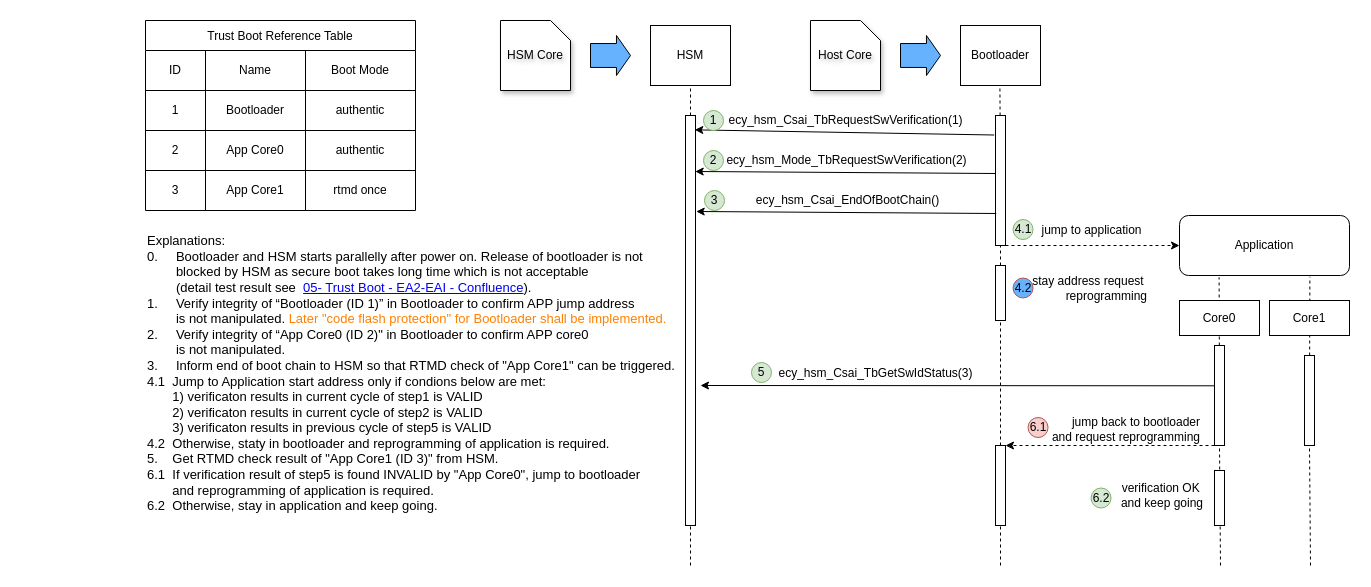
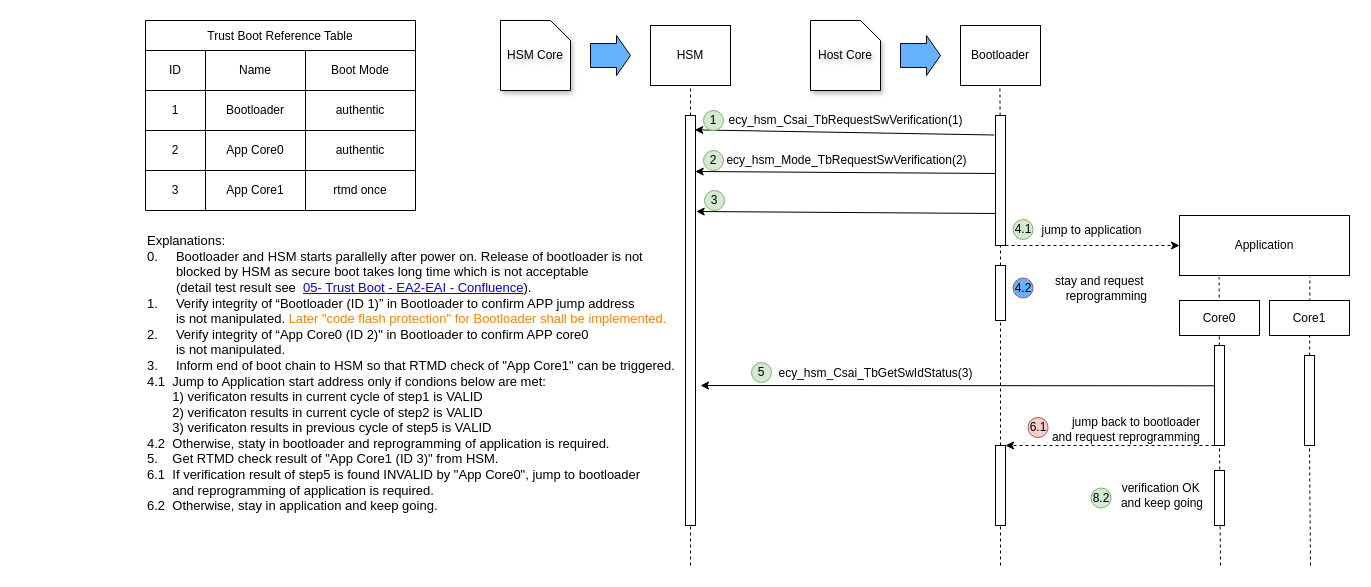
(847, 201) -> none
(1265, 246) -> (1265, 246)
(1082, 289) -> (1095, 289)
(1102, 499) -> (1102, 499)
